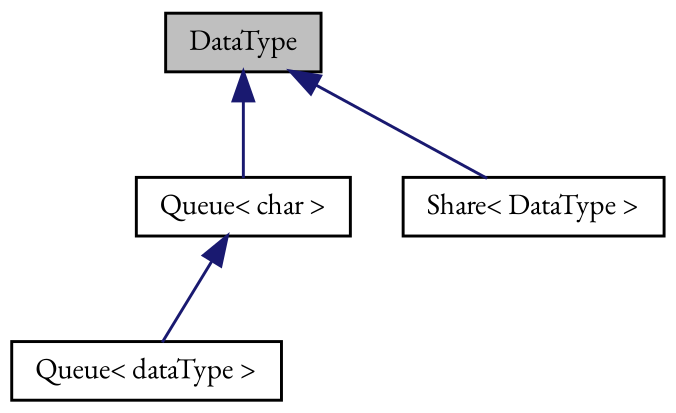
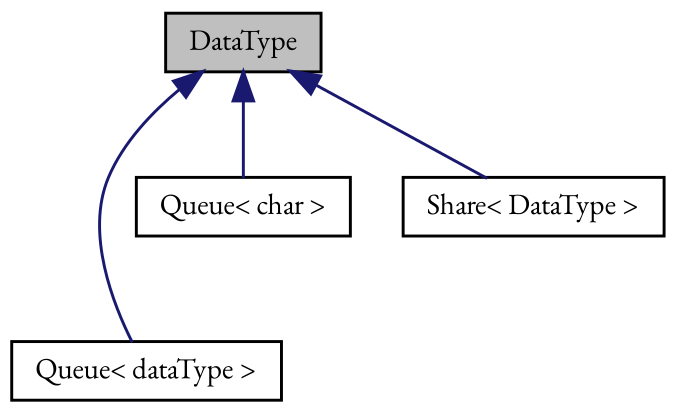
(187, 302) -> (101, 205)
